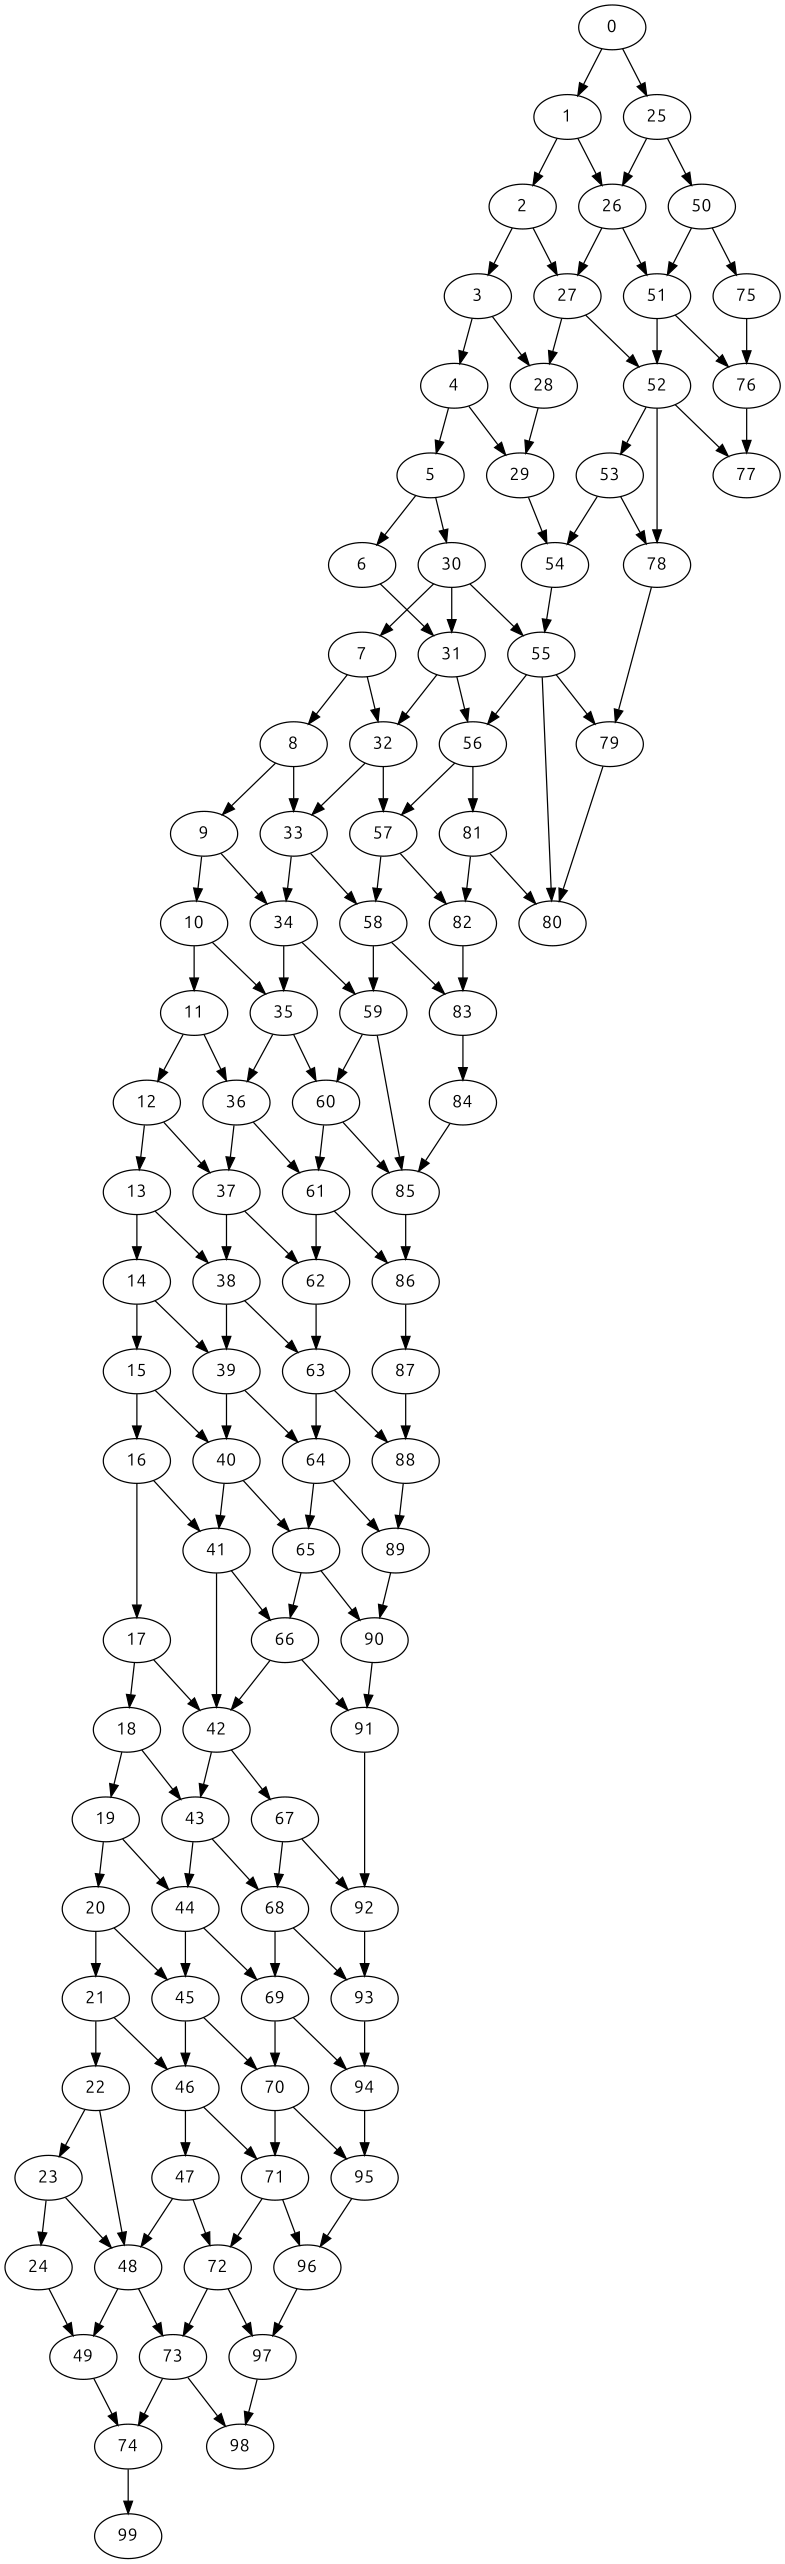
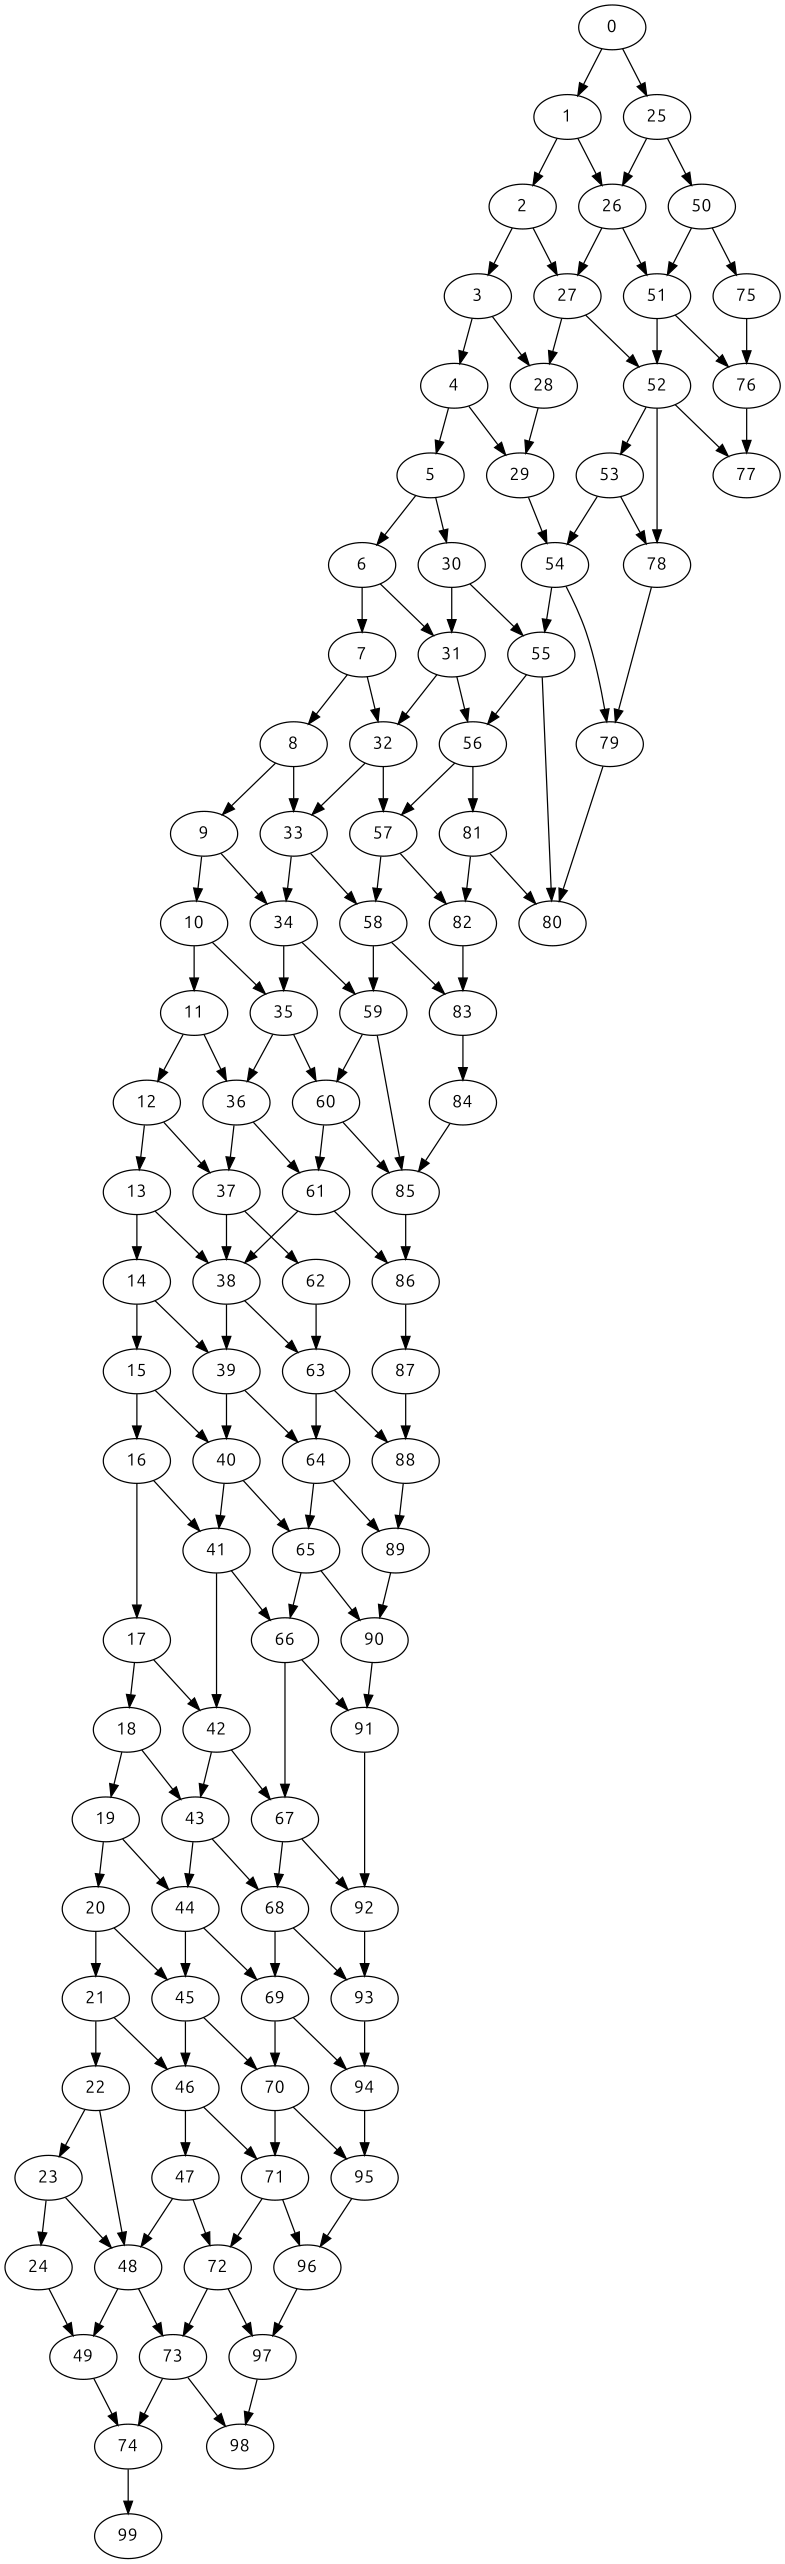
(413, 604) -> (362, 604)
(572, 694) -> (590, 646)
(316, 1231) -> (277, 1231)
(255, 1680) -> (285, 1723)
